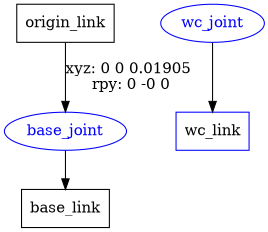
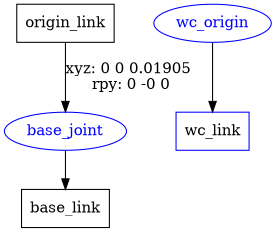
(213, 23) -> (213, 23)
